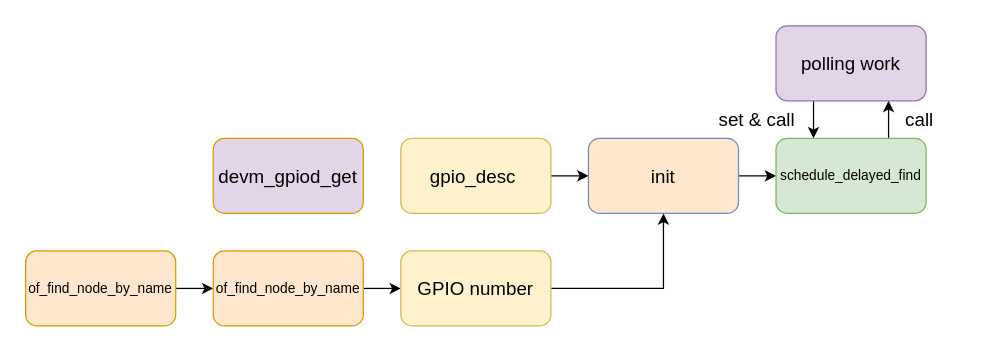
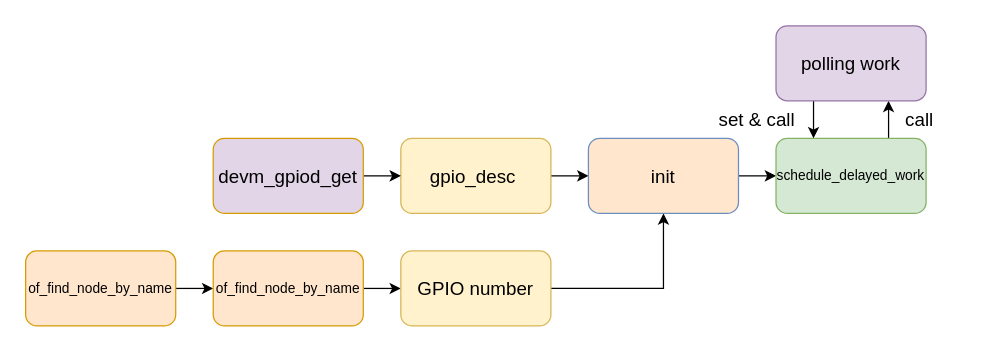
none -> (377, 176)
(851, 176) -> (851, 176)
